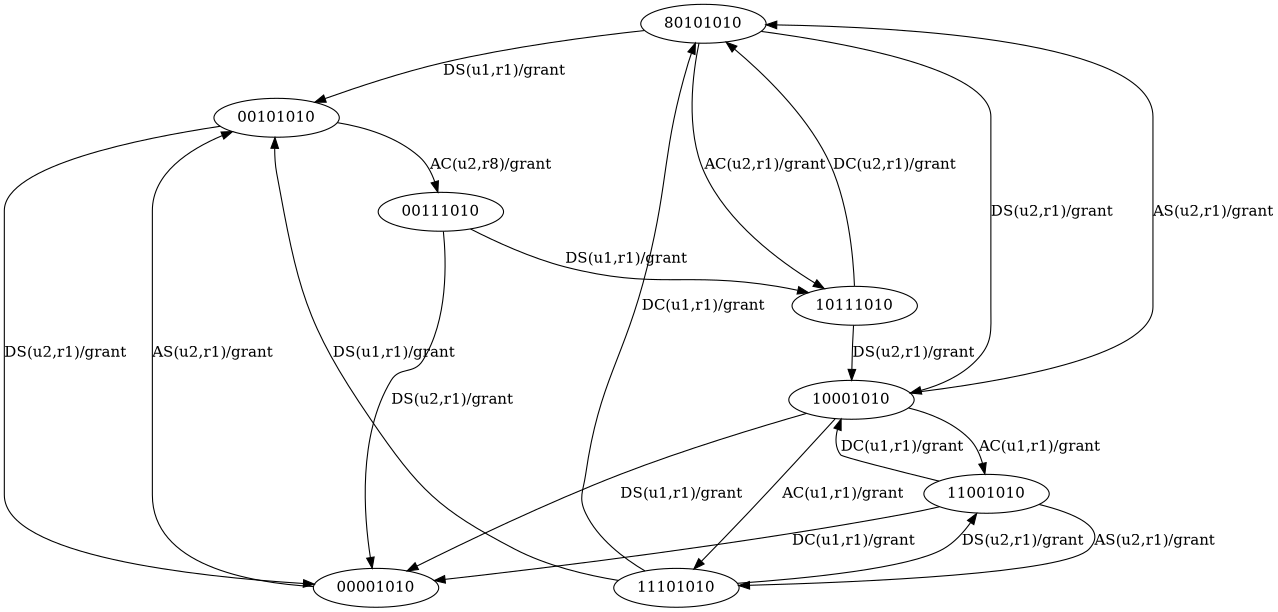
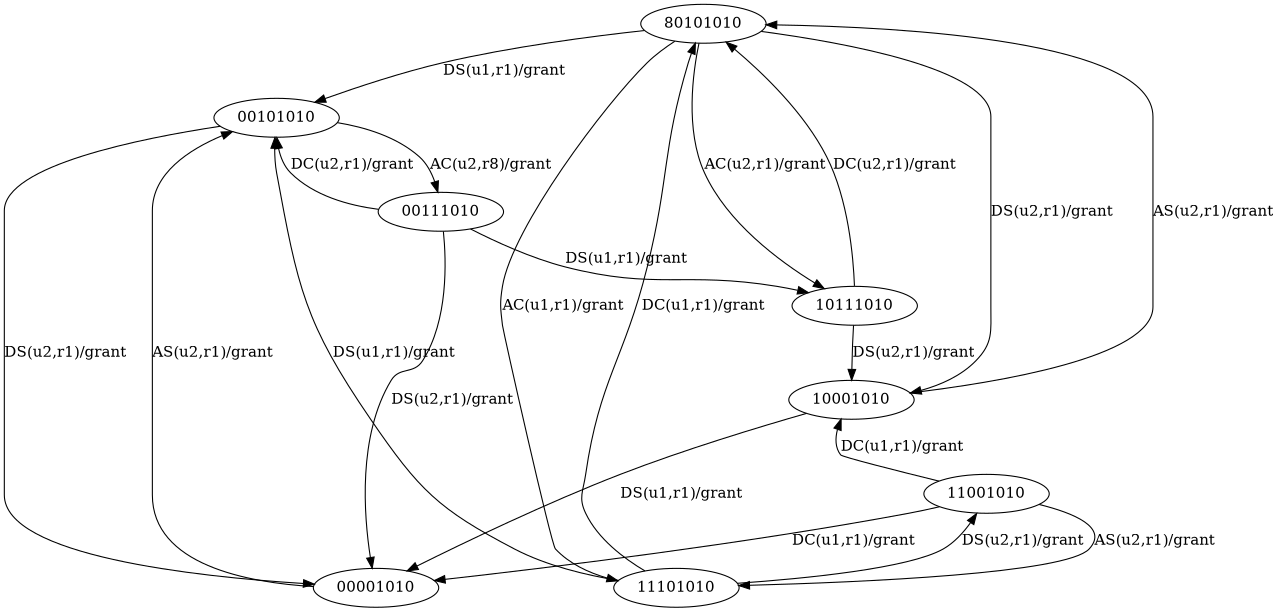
none -> (319, 193)
(953, 426) -> none
(769, 491) -> (501, 299)
